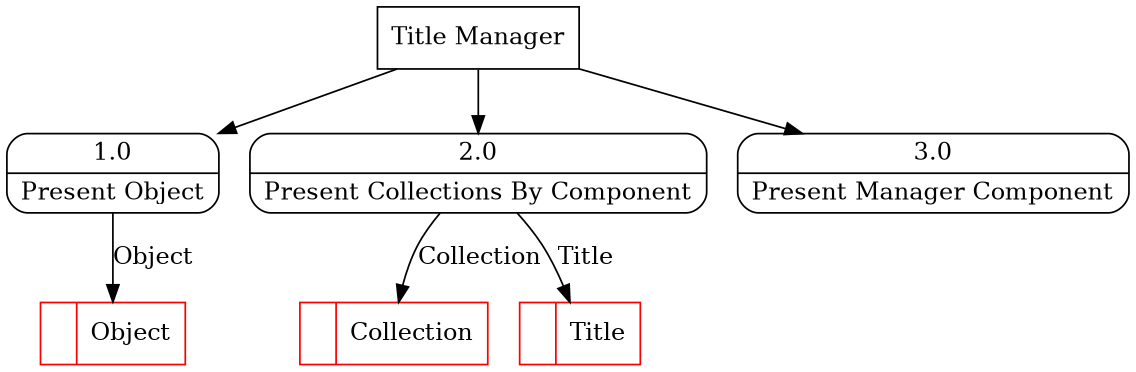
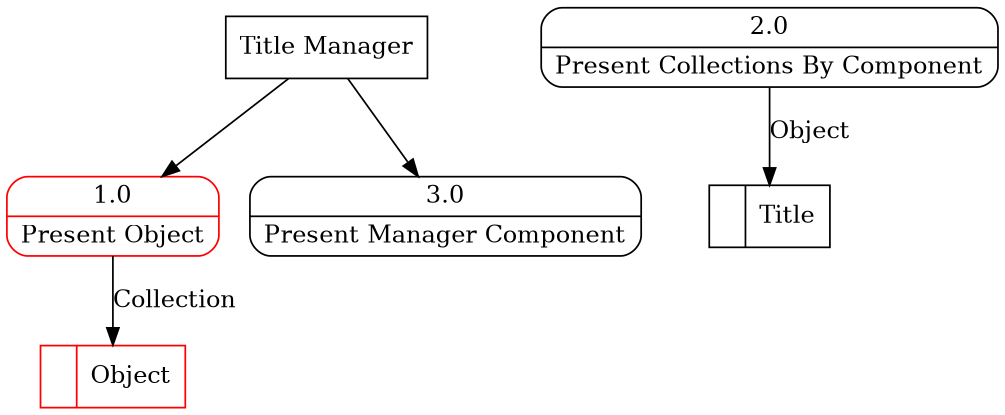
(478, 93) -> none
(113, 173) -> (113, 216)
(153, 258) -> (175, 301)
(586, 258) -> (810, 132)
(394, 334) -> none
(580, 334) -> (770, 216)
